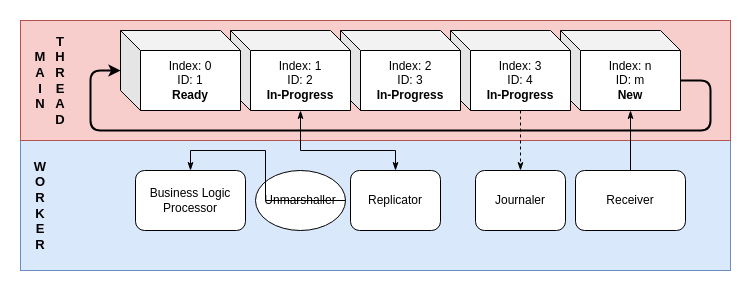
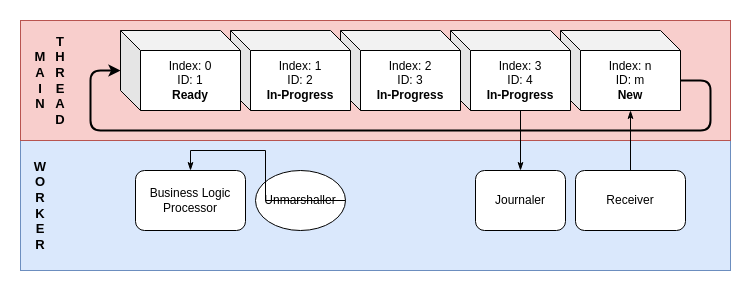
(521, 138) -> (521, 138)
(339, 151) -> none
(396, 201) -> none
